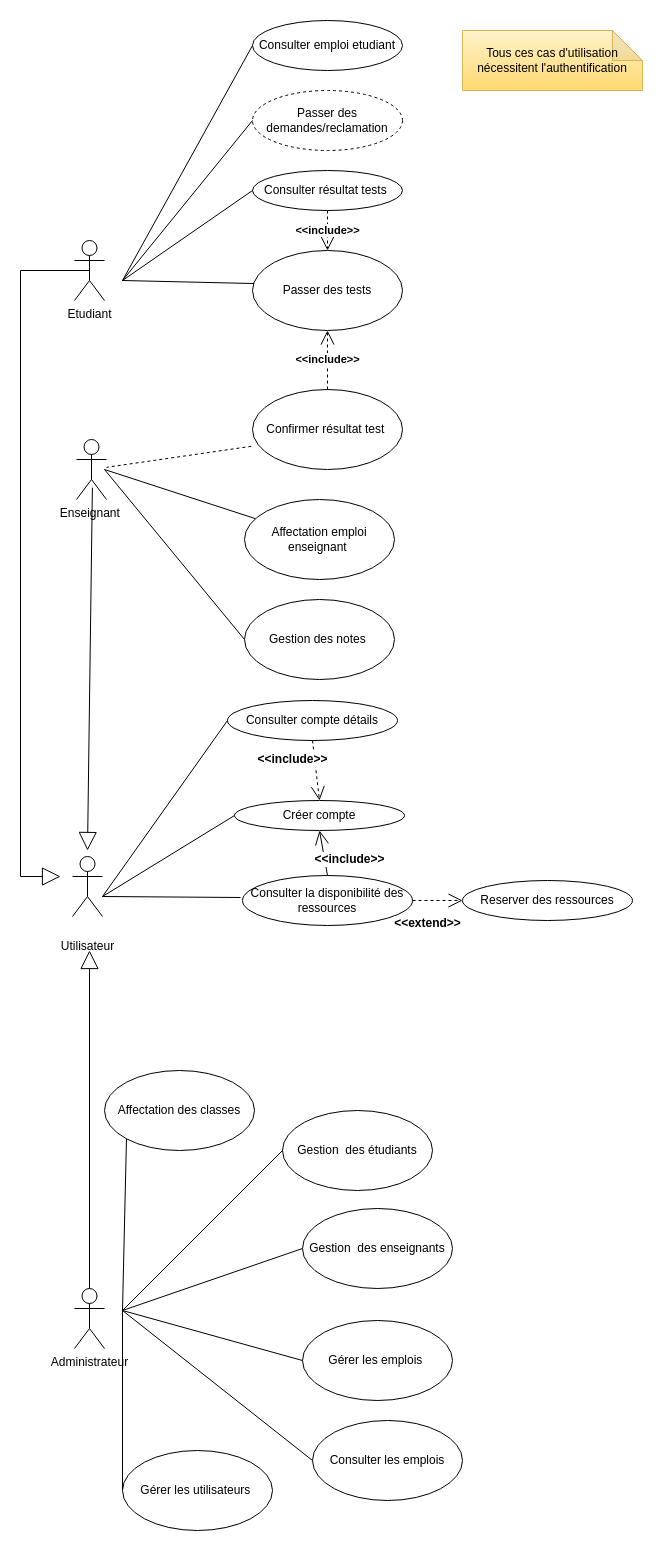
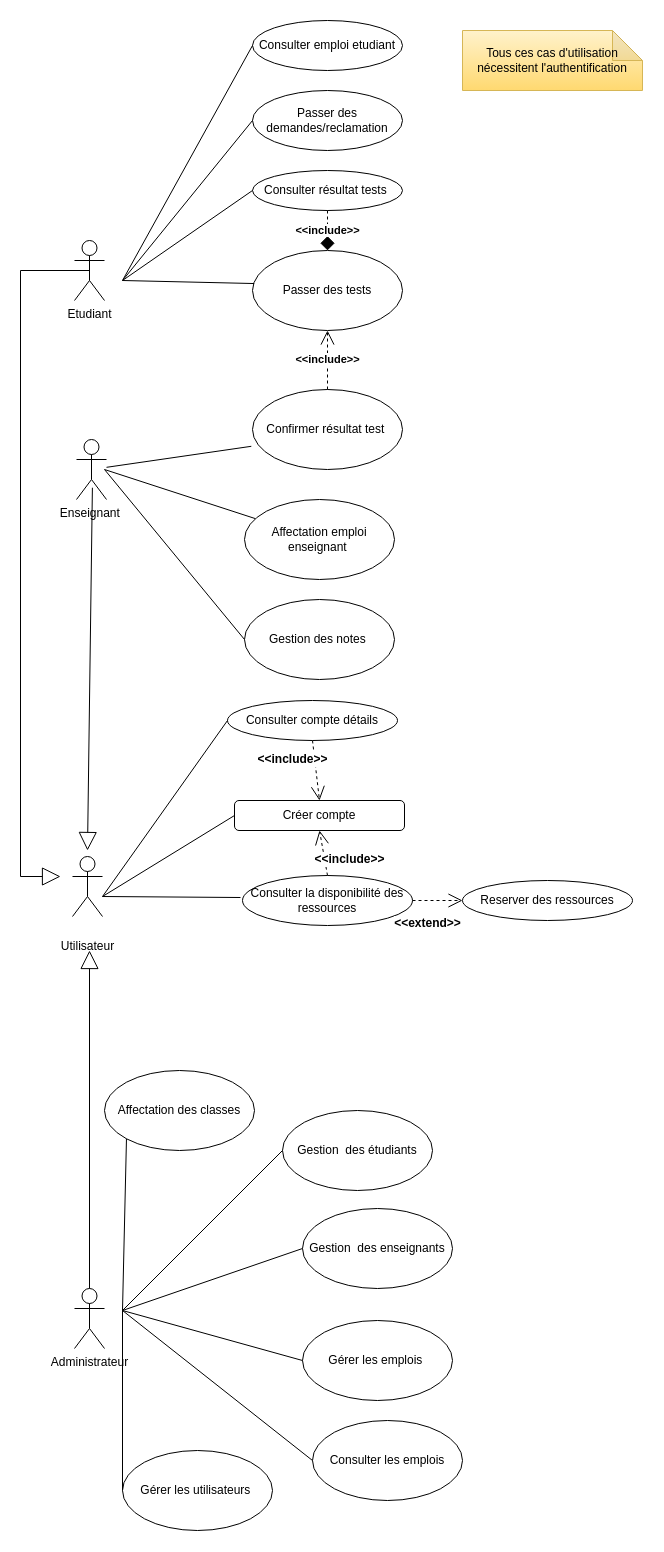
(328, 121) -> (328, 121)
(328, 241) -> (328, 236)
(179, 457) -> (179, 457)
(320, 816) -> (320, 816)
(321, 842) -> (321, 842)
